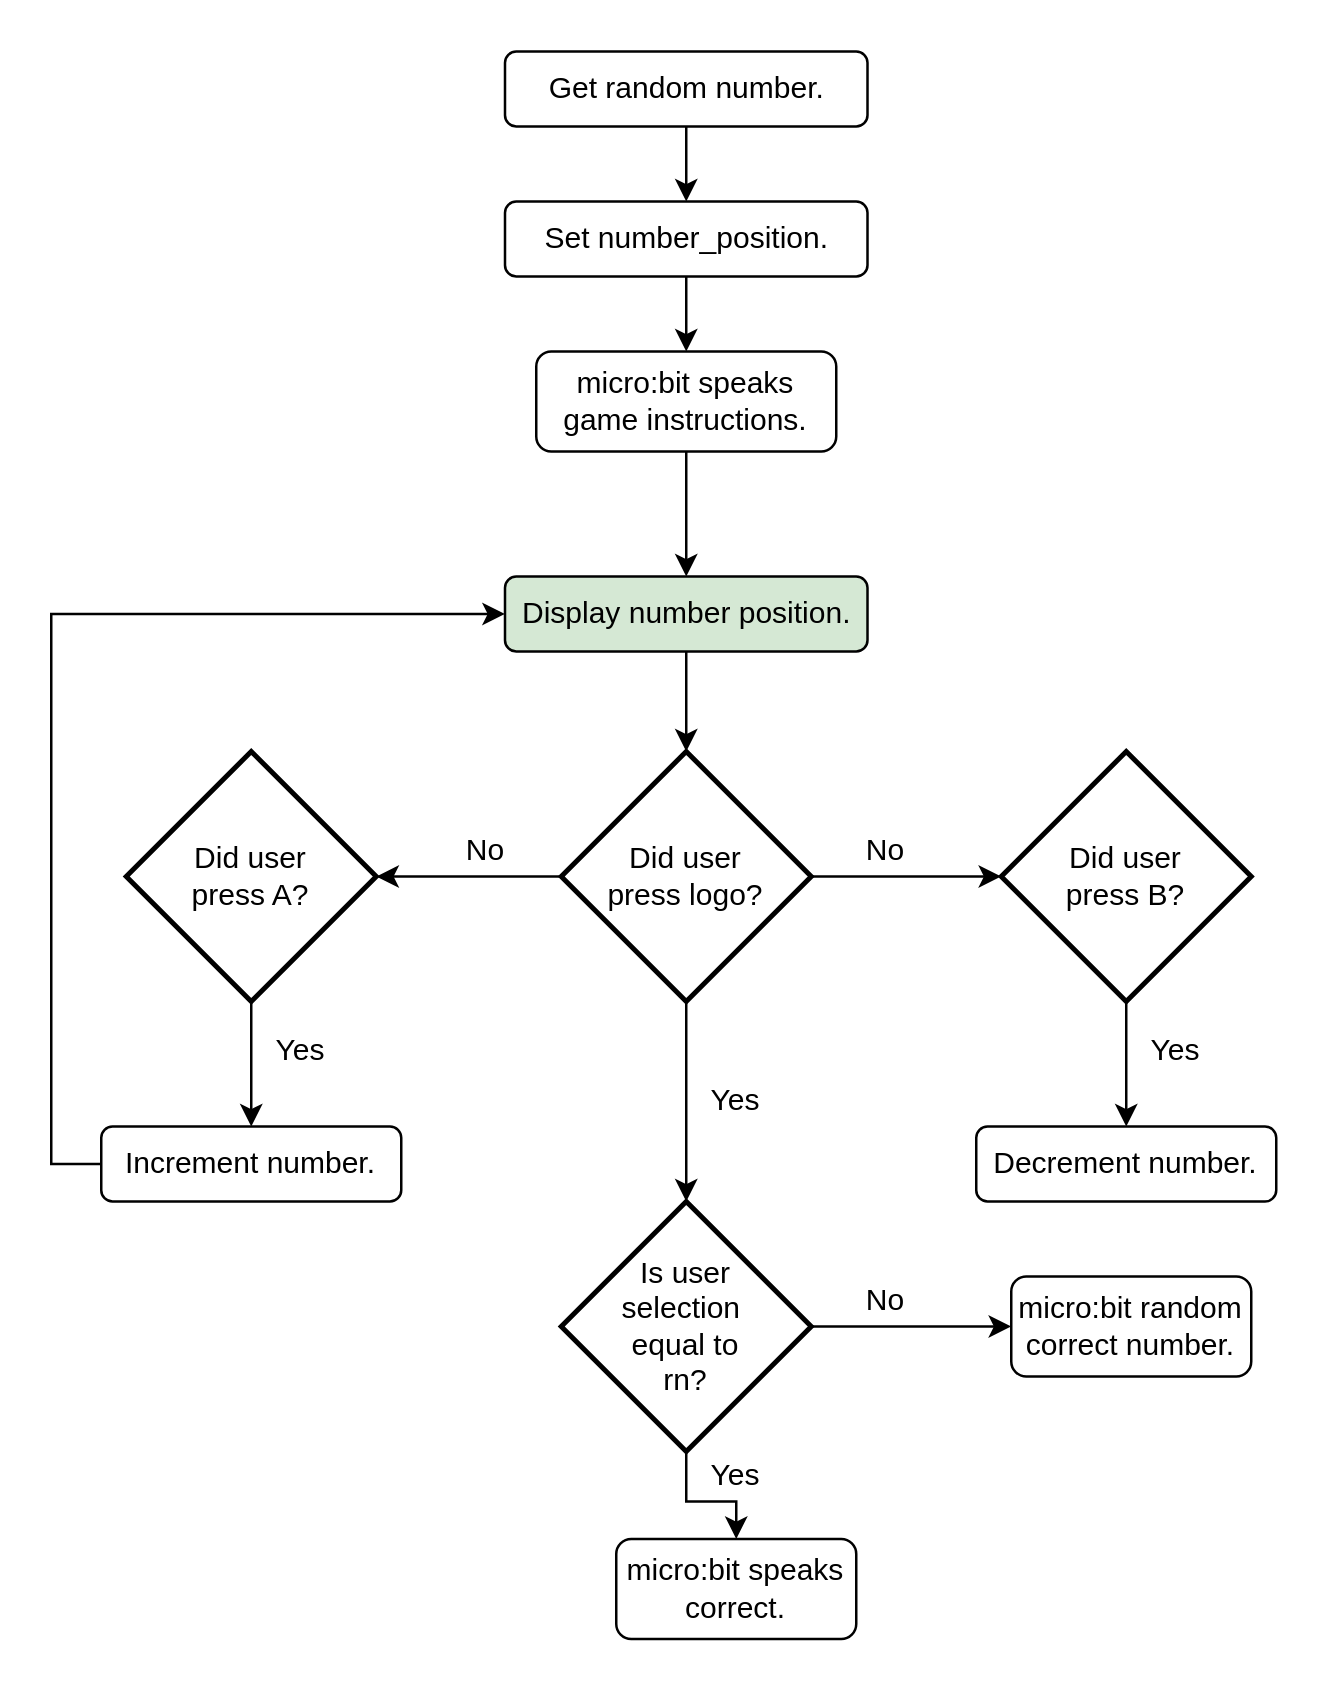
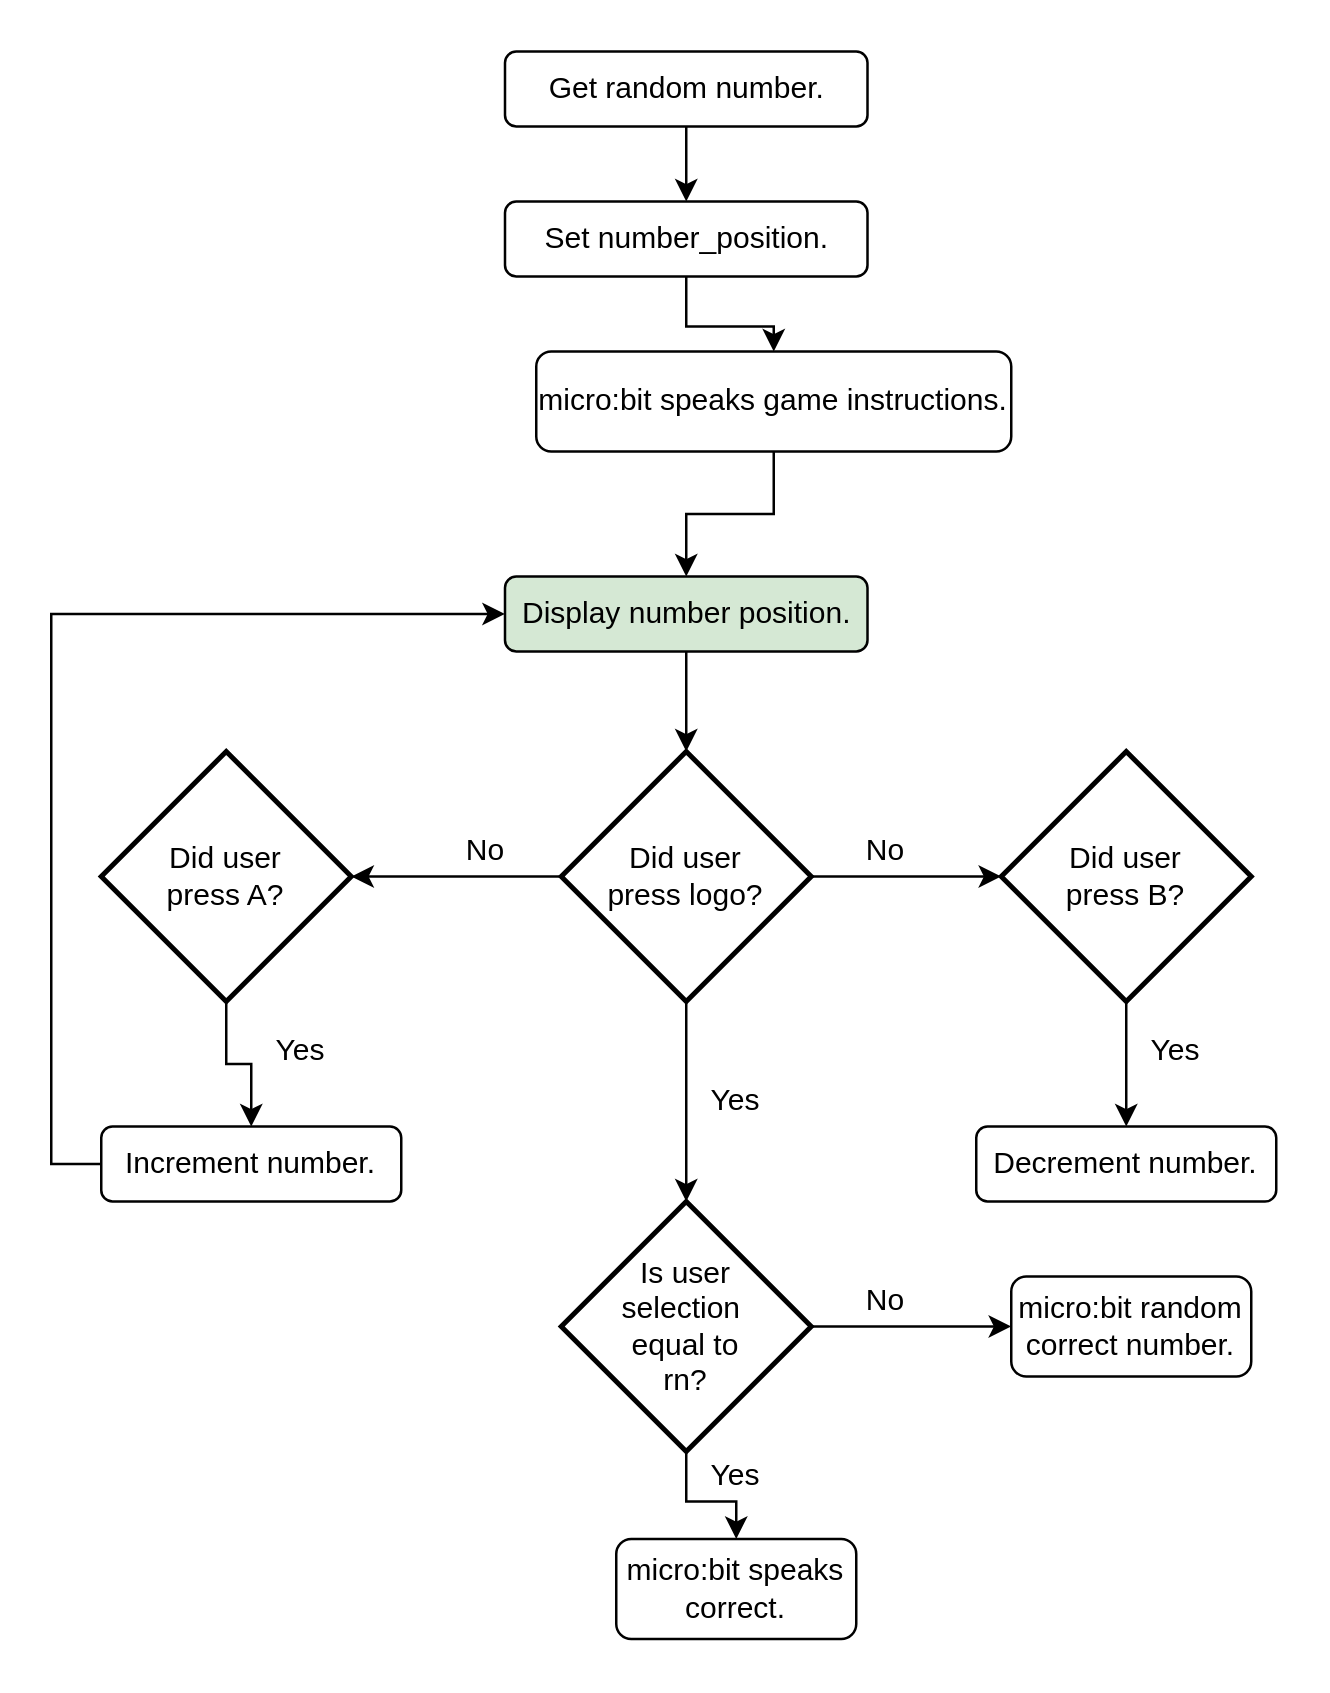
(686, 401) -> (774, 401)
(251, 876) -> (226, 876)
